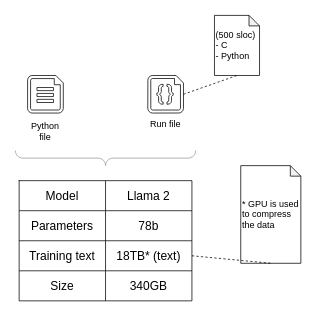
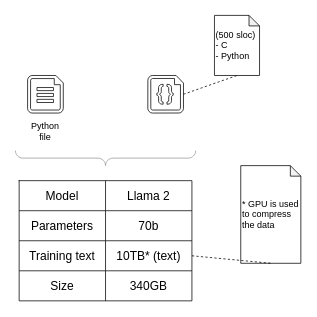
(165, 124) -> none
(149, 225) -> (149, 225)
(149, 255) -> (149, 255)
